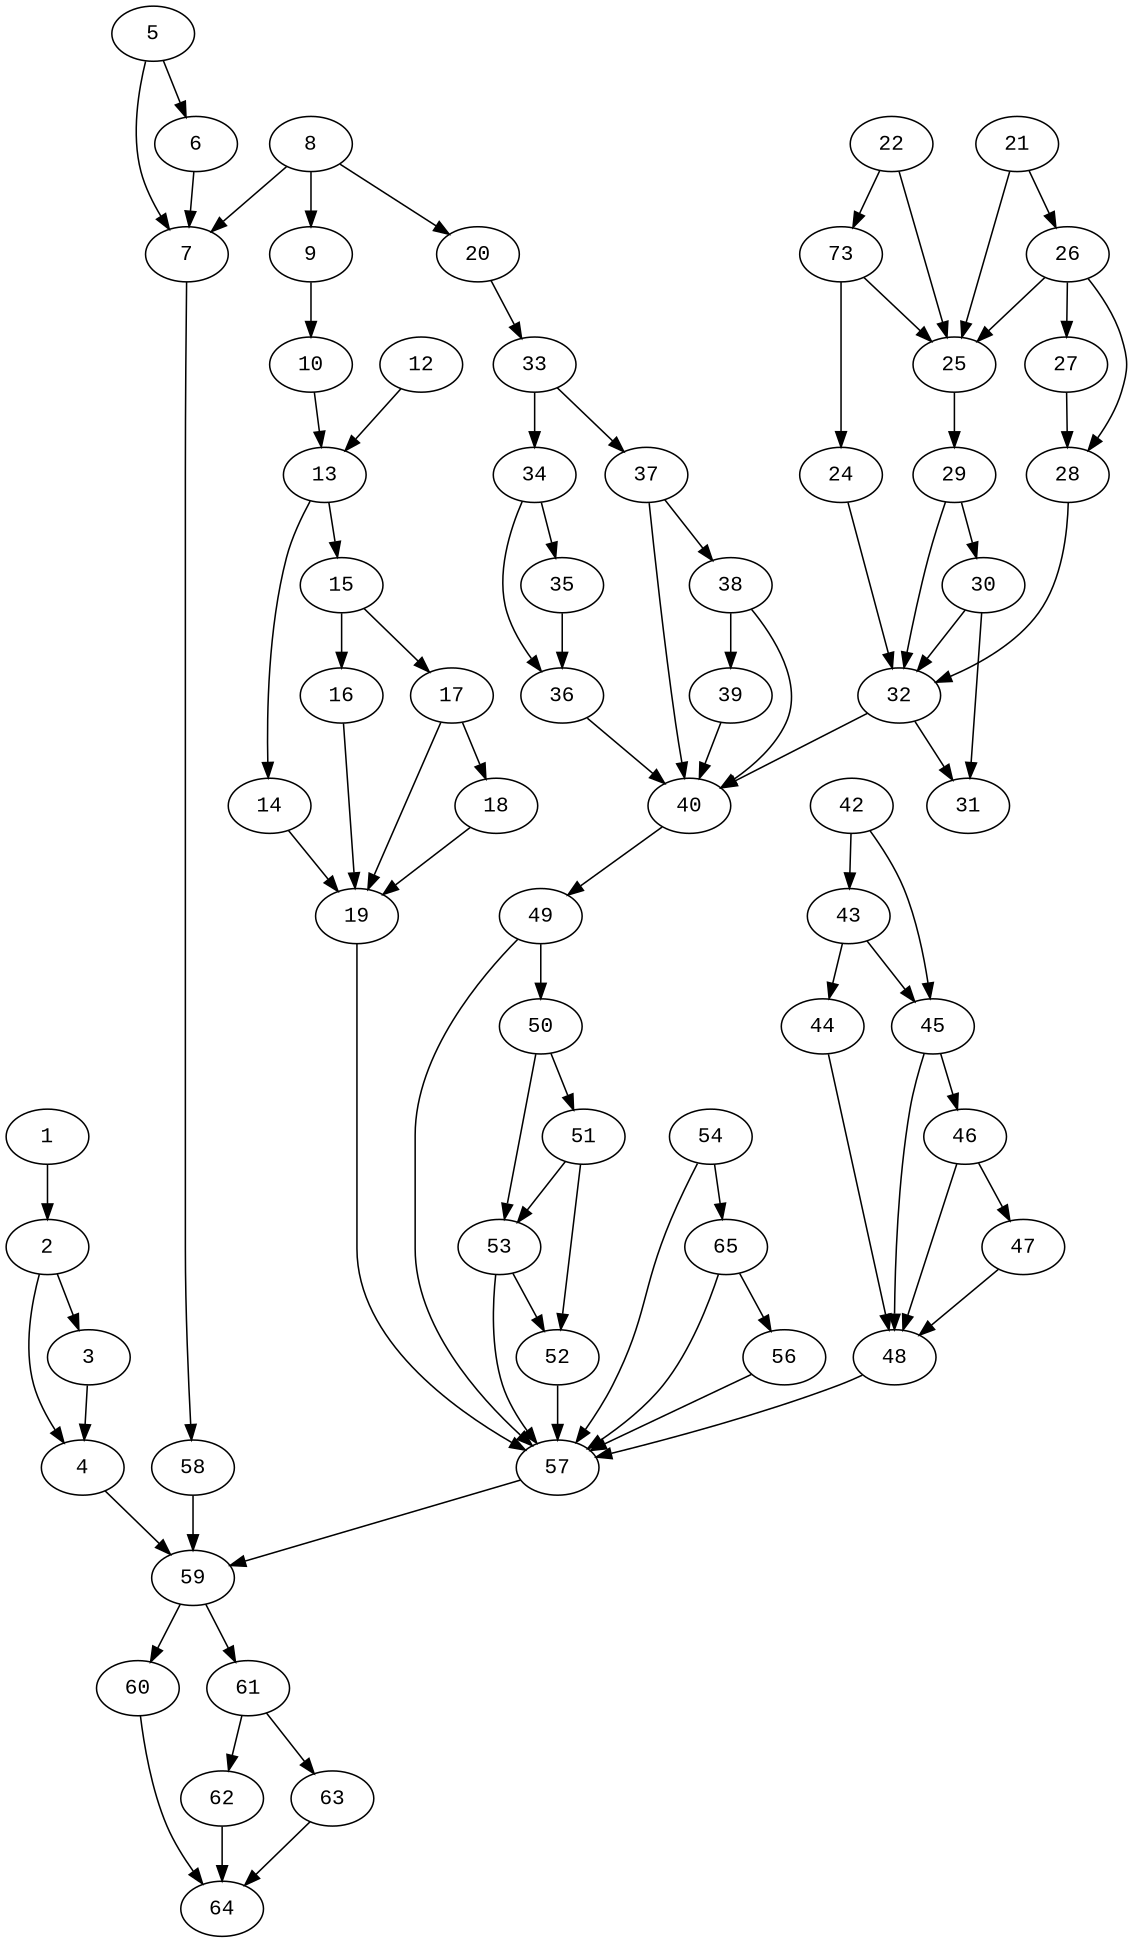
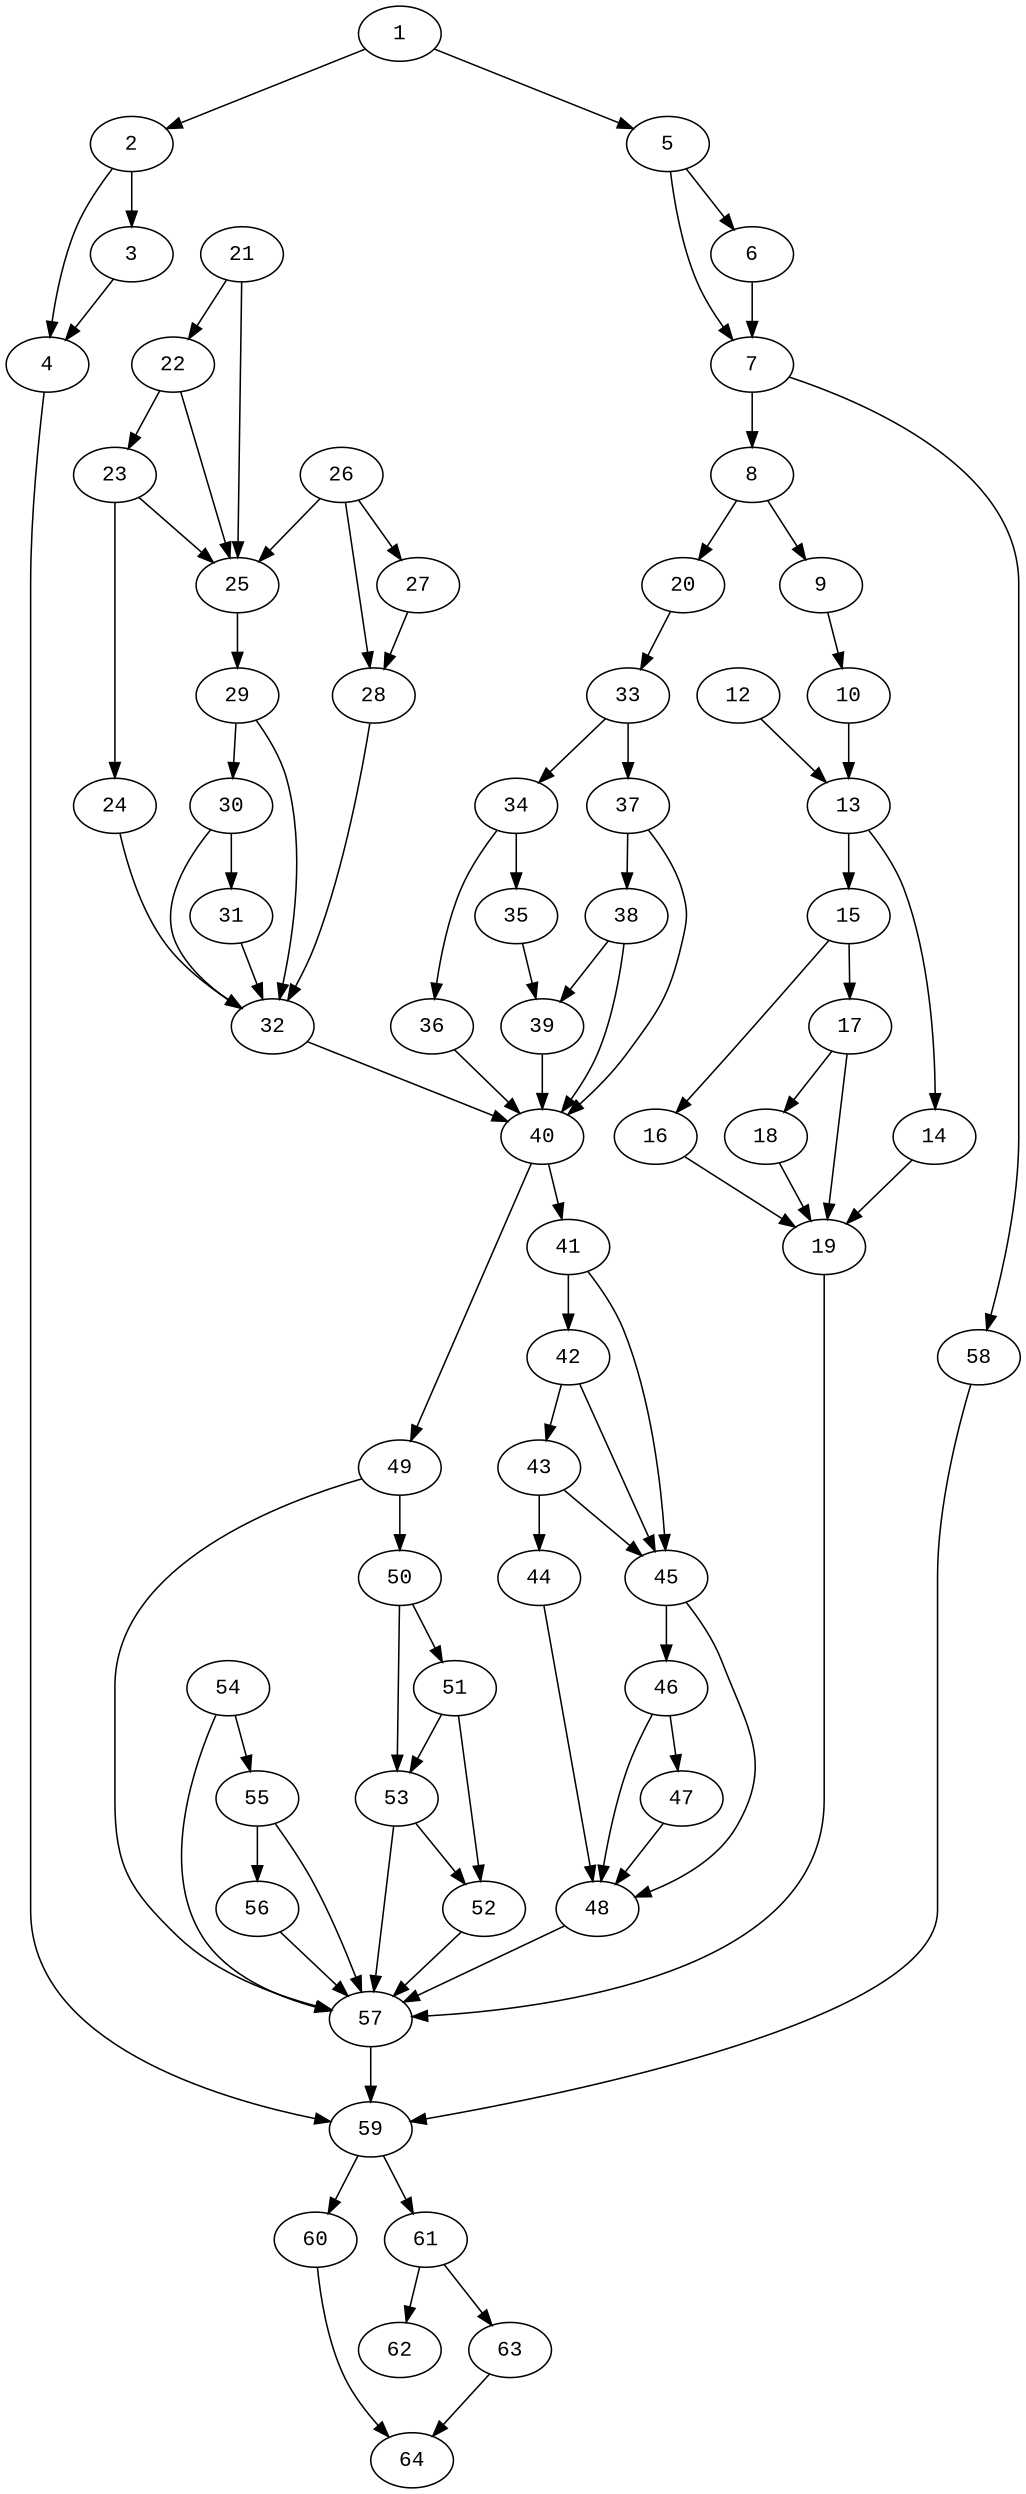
none -> (526, 86)
(1039, 192) -> (212, 303)
(255, 194) -> (752, 412)
(841, 254) -> (115, 475)
(562, 633) -> (527, 963)
(930, 744) -> (249, 964)
none -> (568, 1247)
(726, 1247) -> (257, 1799)
(222, 1846) -> none
